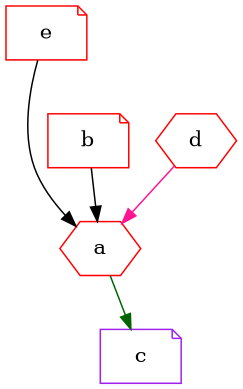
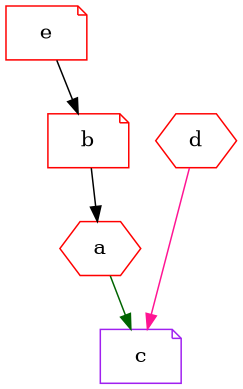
(29, 142) -> (65, 80)
(153, 189) -> (170, 241)
